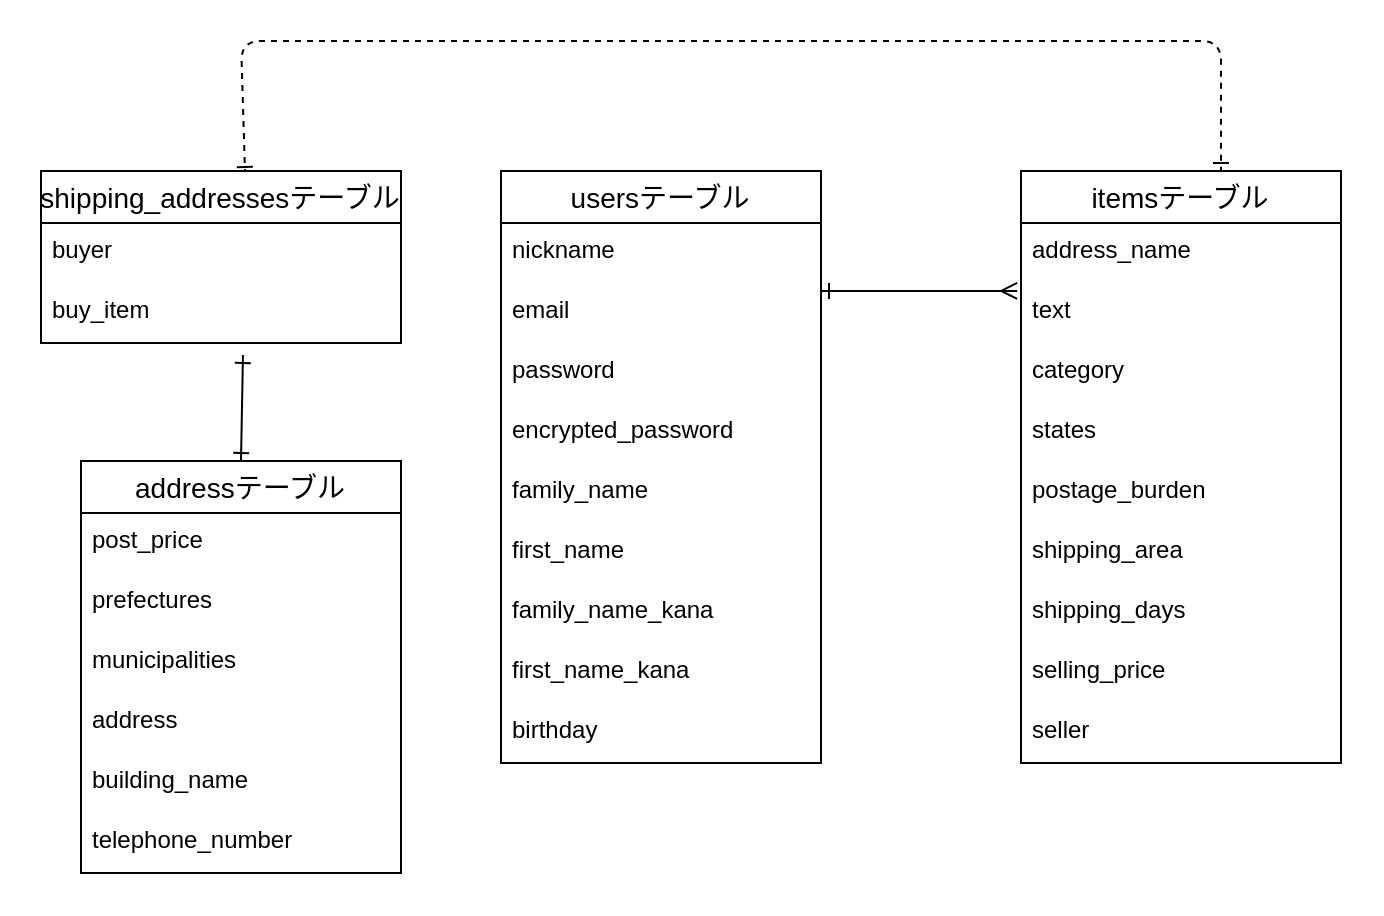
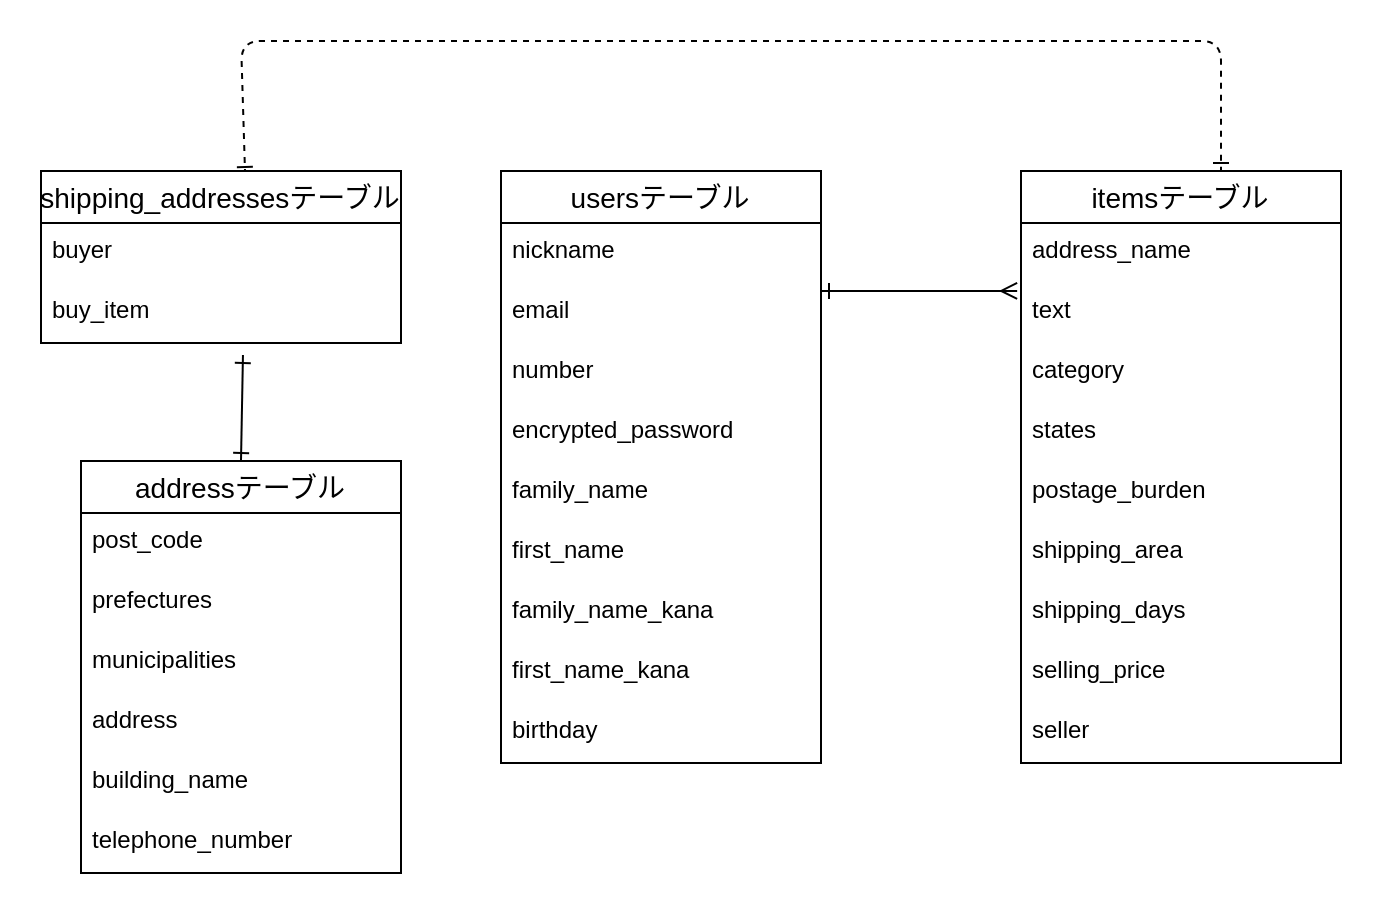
(566, 370) -> (552, 370)
(156, 540) -> (152, 540)
